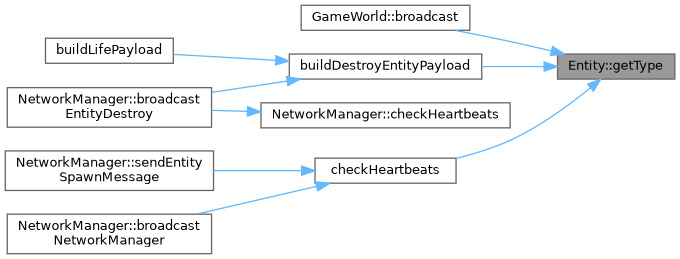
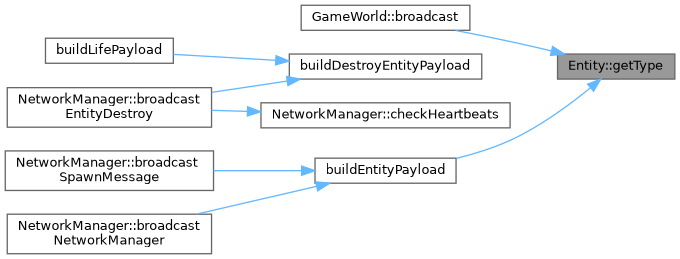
(513, 67) -> none
(109, 171) -> (109, 171)
(386, 171) -> (386, 171)
